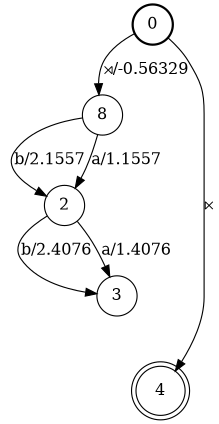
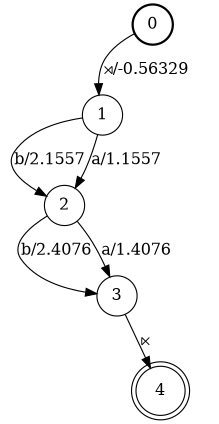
(102, 115) -> (102, 115)
(204, 196) -> (135, 336)
